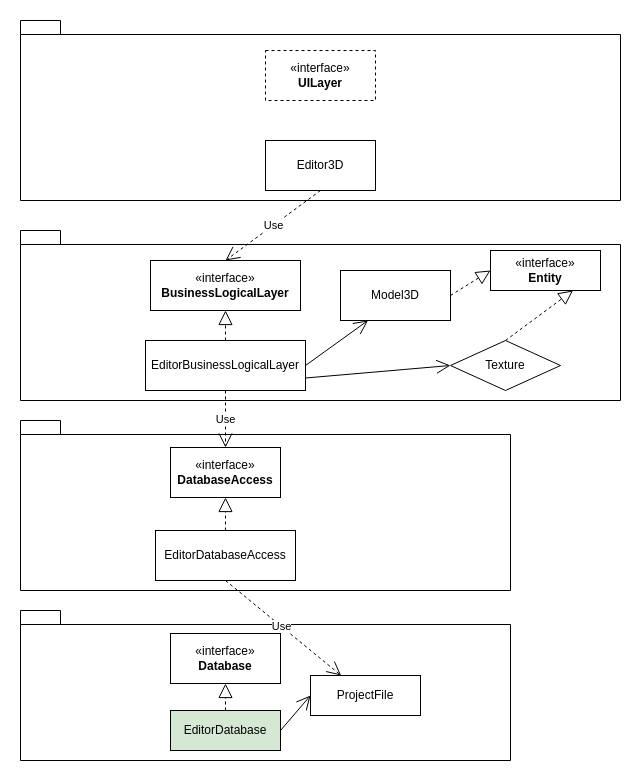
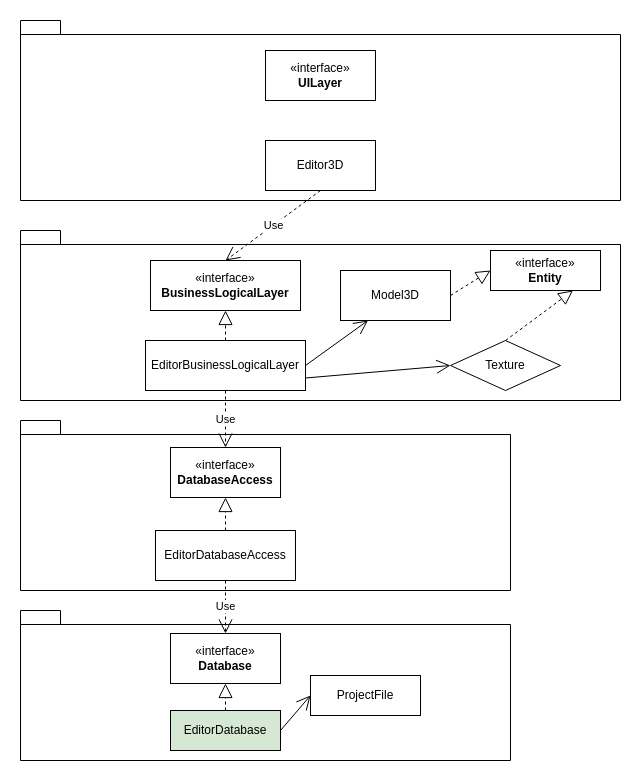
(321, 76) -> (321, 76)
(282, 627) -> (226, 606)
